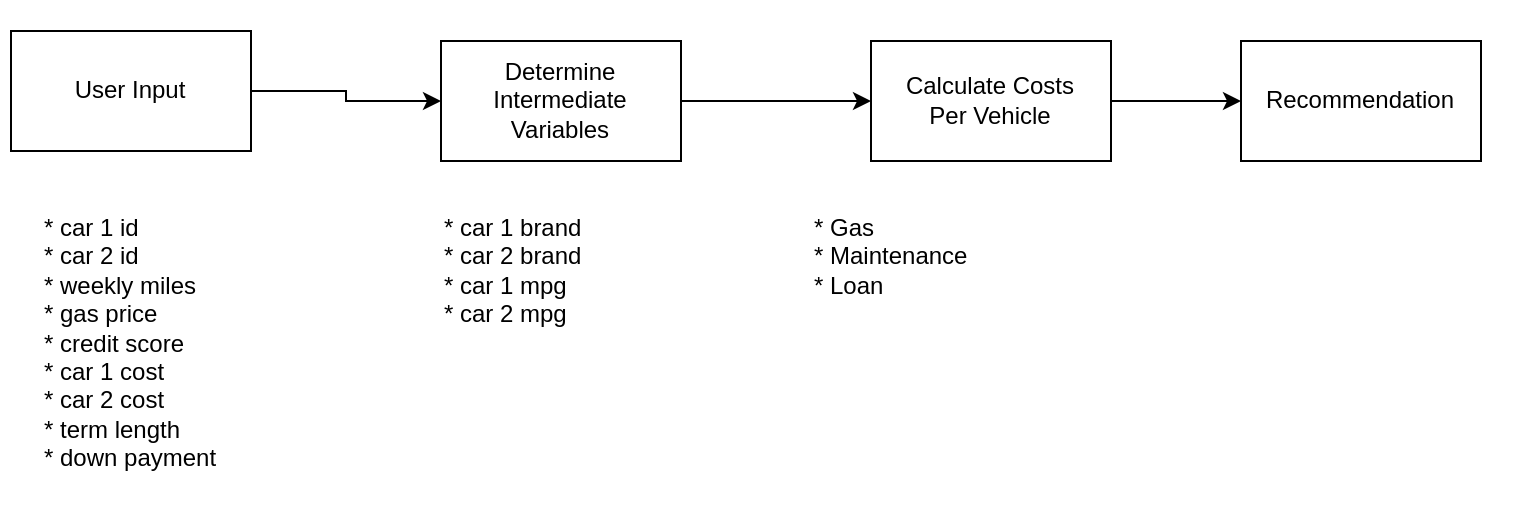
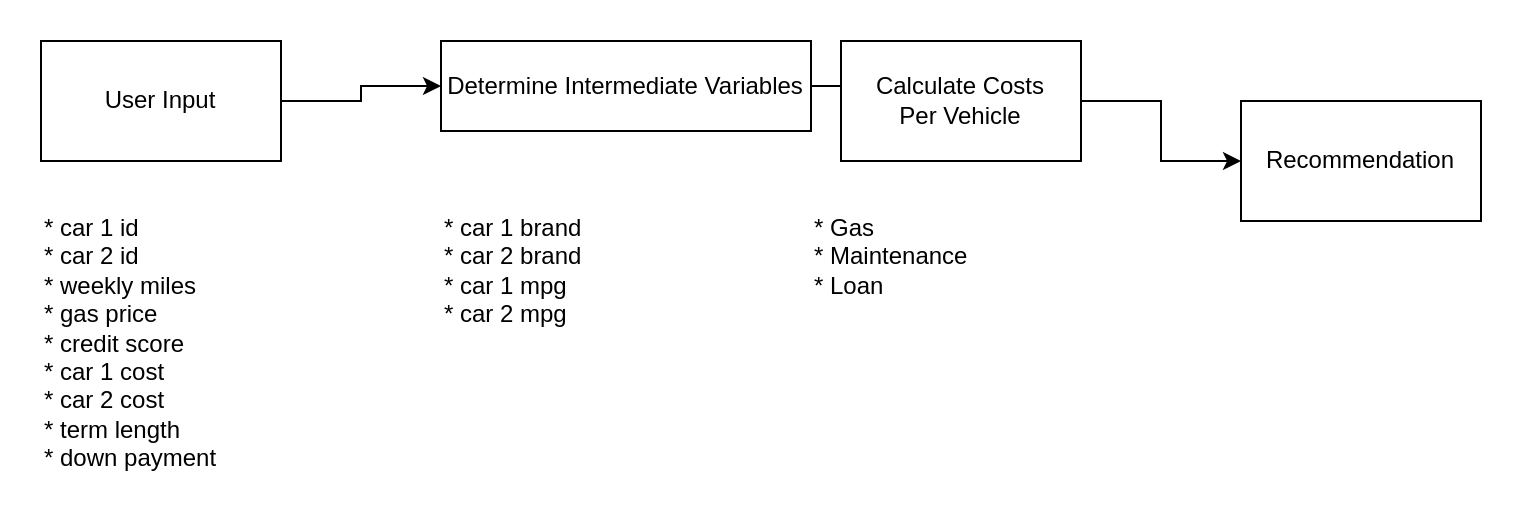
(131, 91) -> (161, 101)
(561, 101) -> (626, 86)
(991, 101) -> (961, 101)
(1361, 101) -> (1361, 161)
